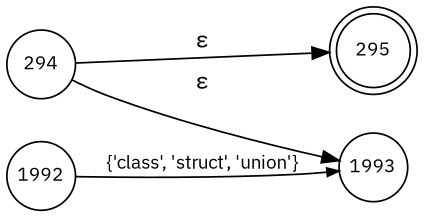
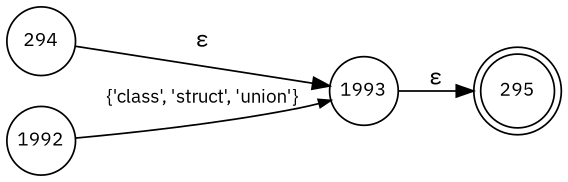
(194, 58) -> (428, 91)
